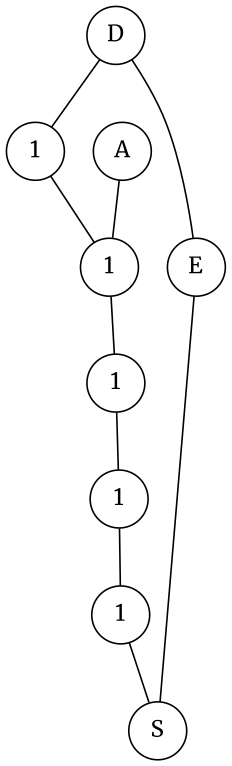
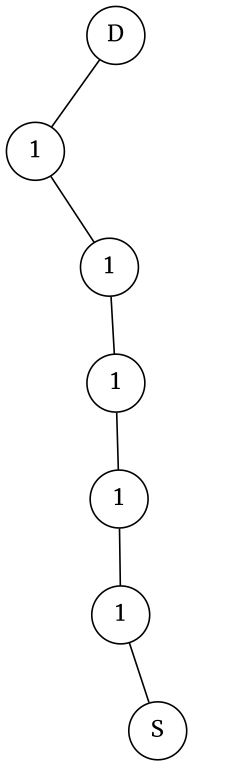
(122, 151) -> none
(196, 267) -> none
